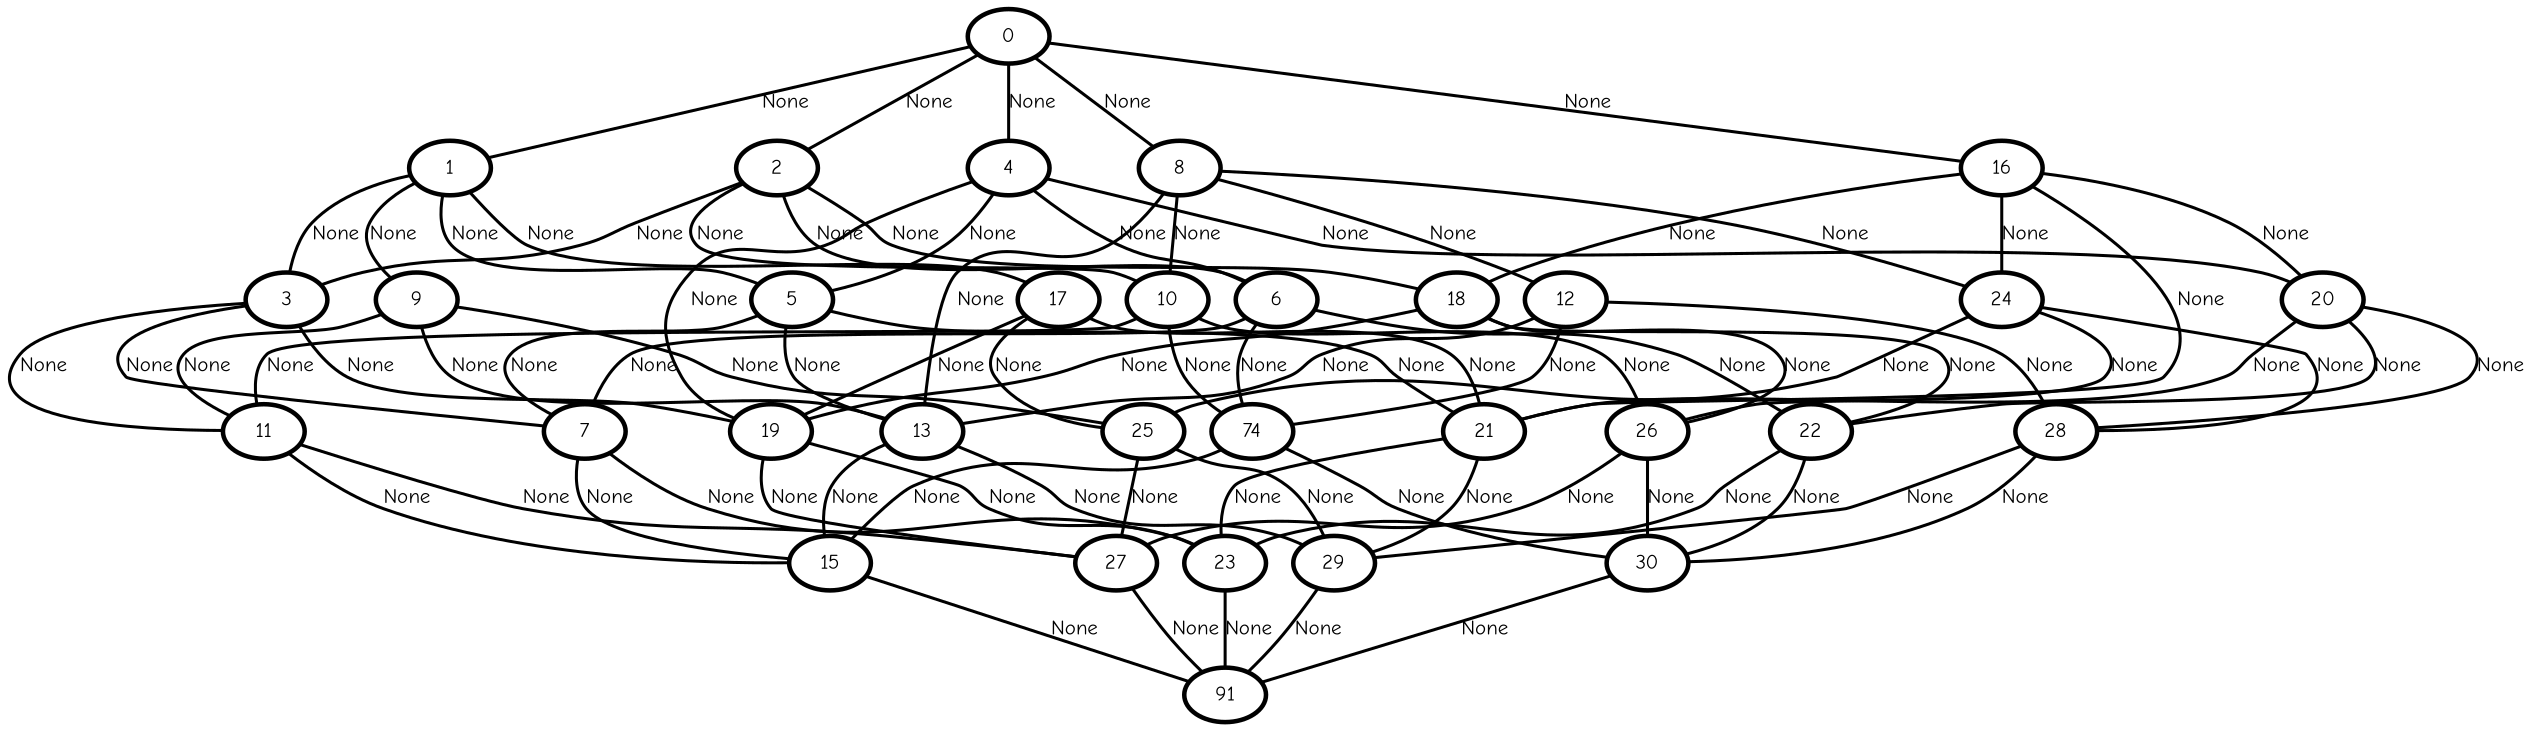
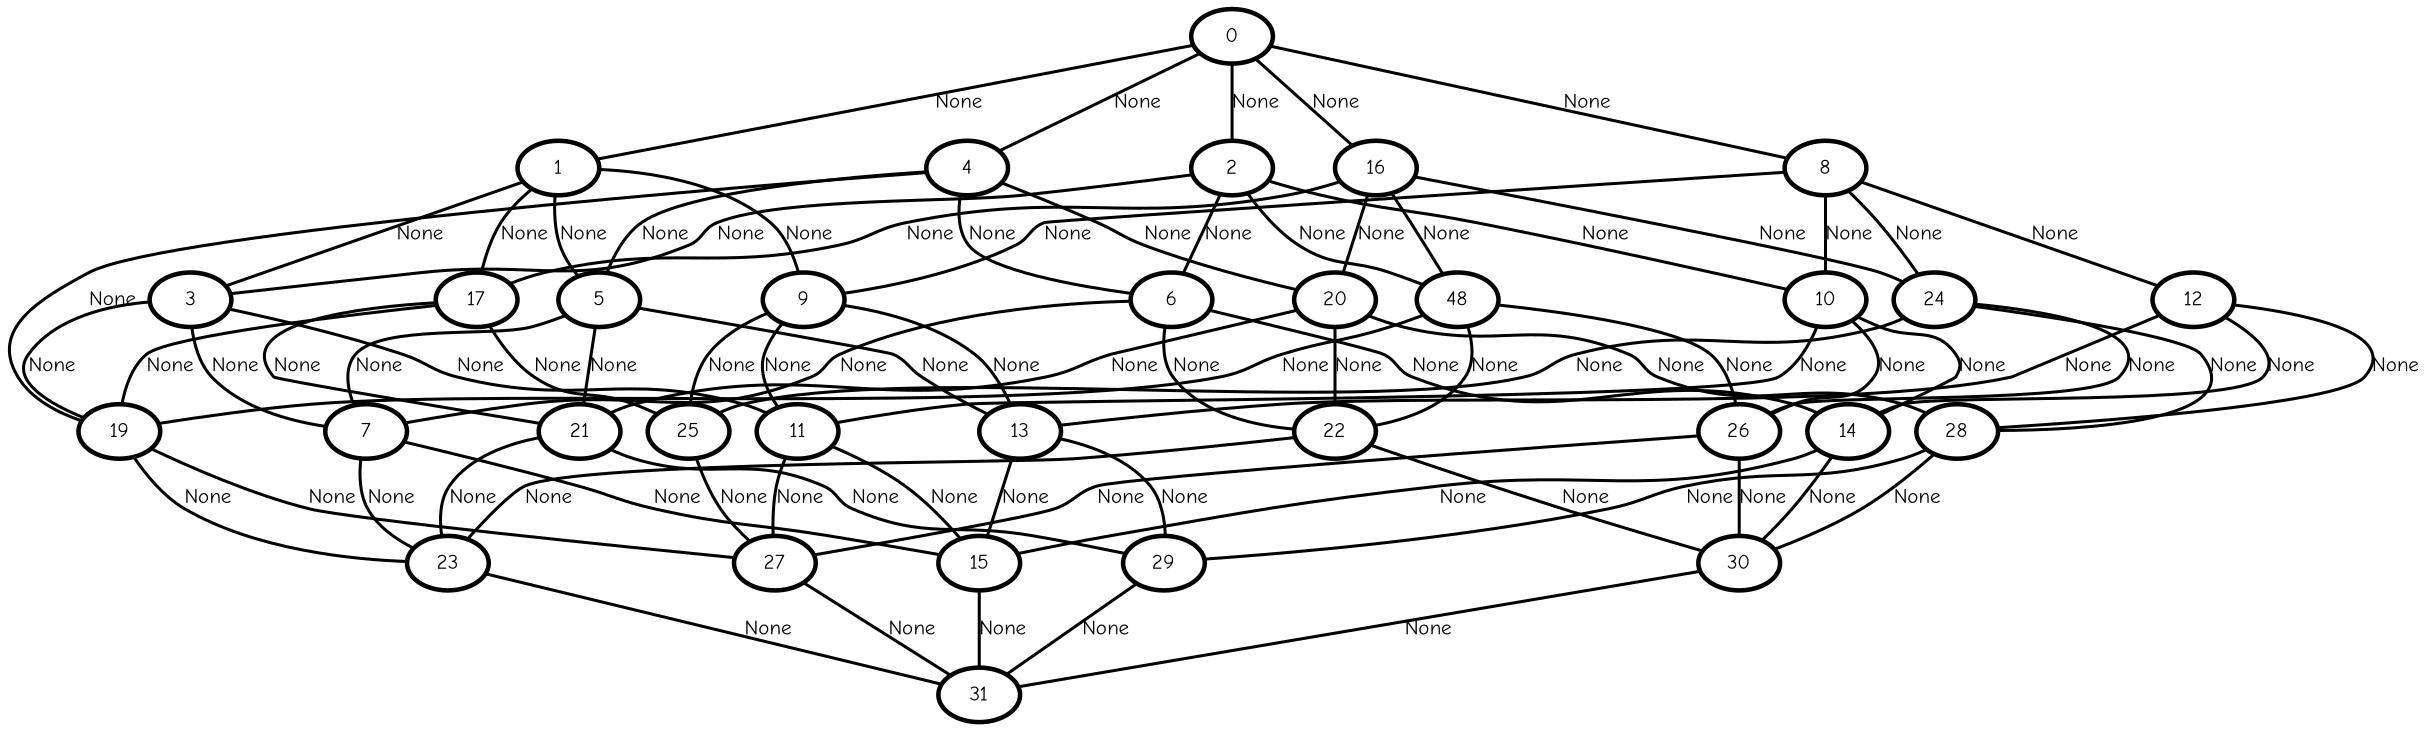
(1001, 252) -> (1307, 204)
(1457, 300) -> (1458, 300)
(2108, 387) -> (923, 220)
(1252, 431) -> (1848, 431)
(1245, 469) -> none
(1225, 695) -> (979, 695)
